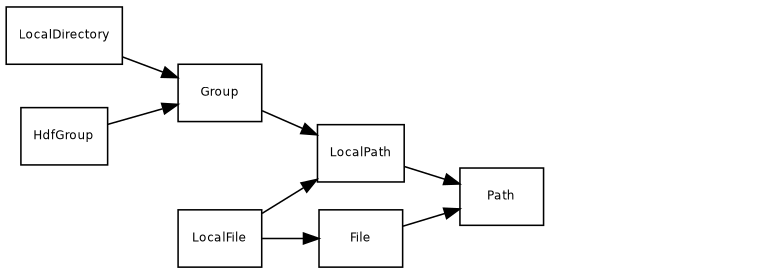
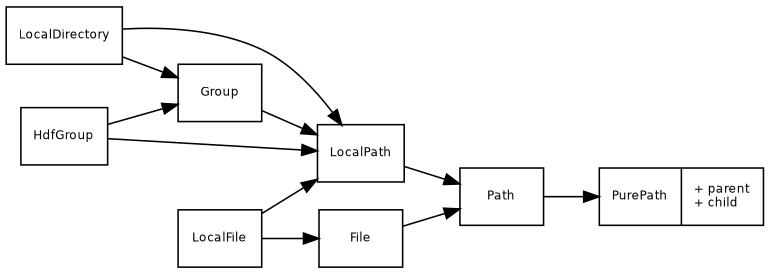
none -> (240, 41)
none -> (205, 144)
none -> (681, 197)
